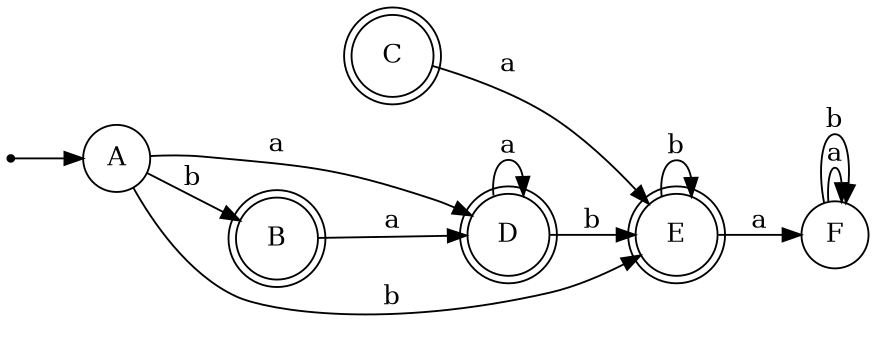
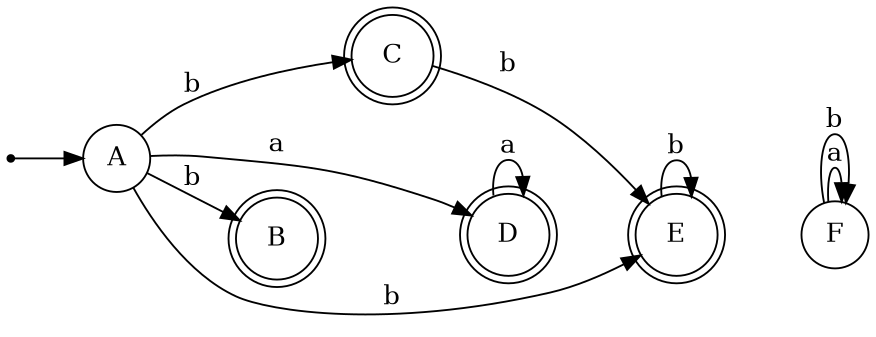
(508, 64) -> (508, 64)
none -> (232, 85)
(583, 235) -> none
(750, 235) -> none
(383, 237) -> none
